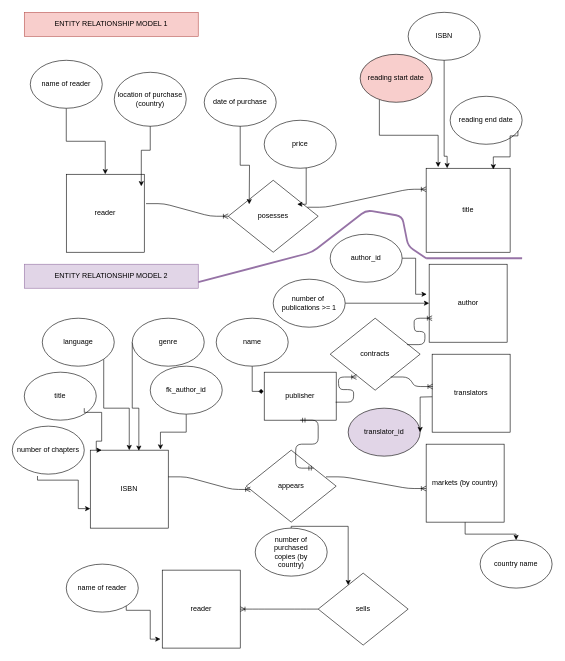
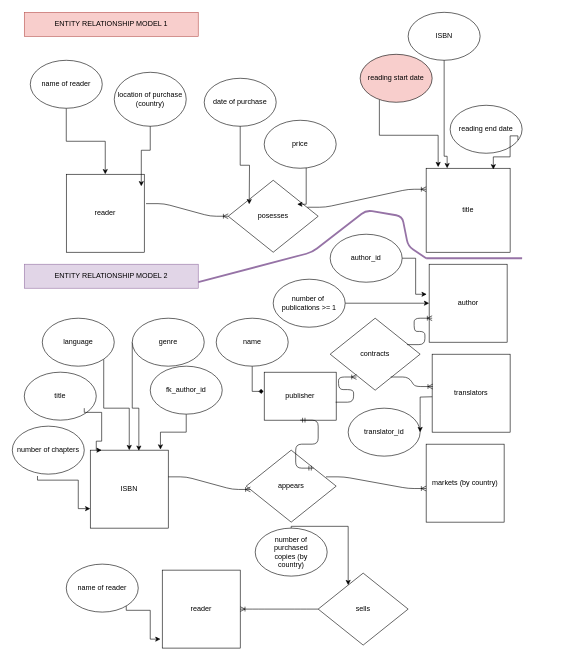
(486, 120) -> (486, 129)
(384, 432) -> (384, 432)
(515, 534) -> none
(516, 564) -> none
